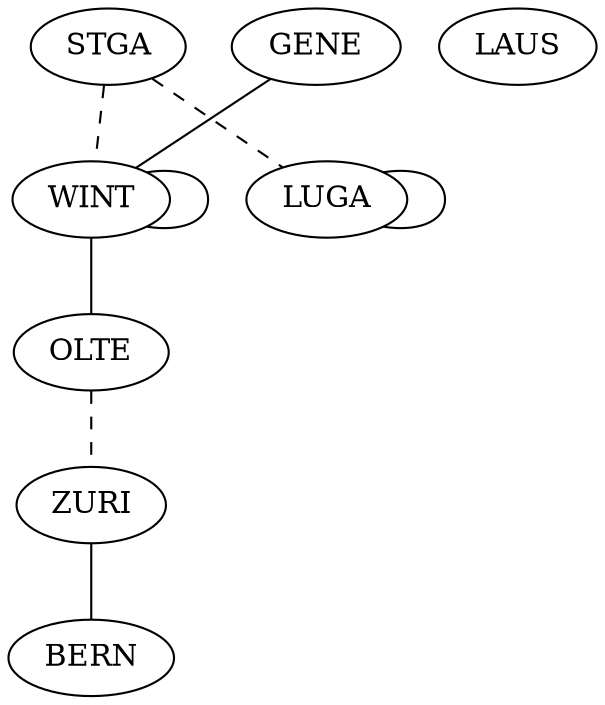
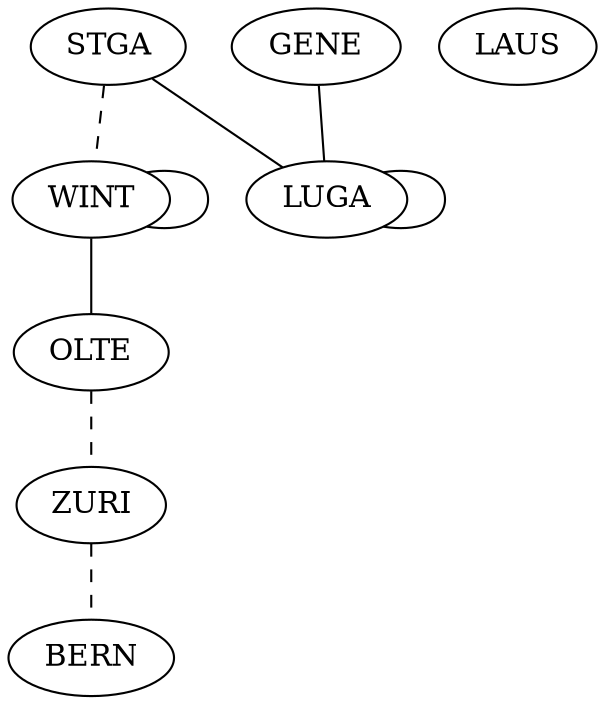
(197, 128) -> (322, 123)
(224, 128) -> (218, 123)
(91, 582) -> (91, 582)
